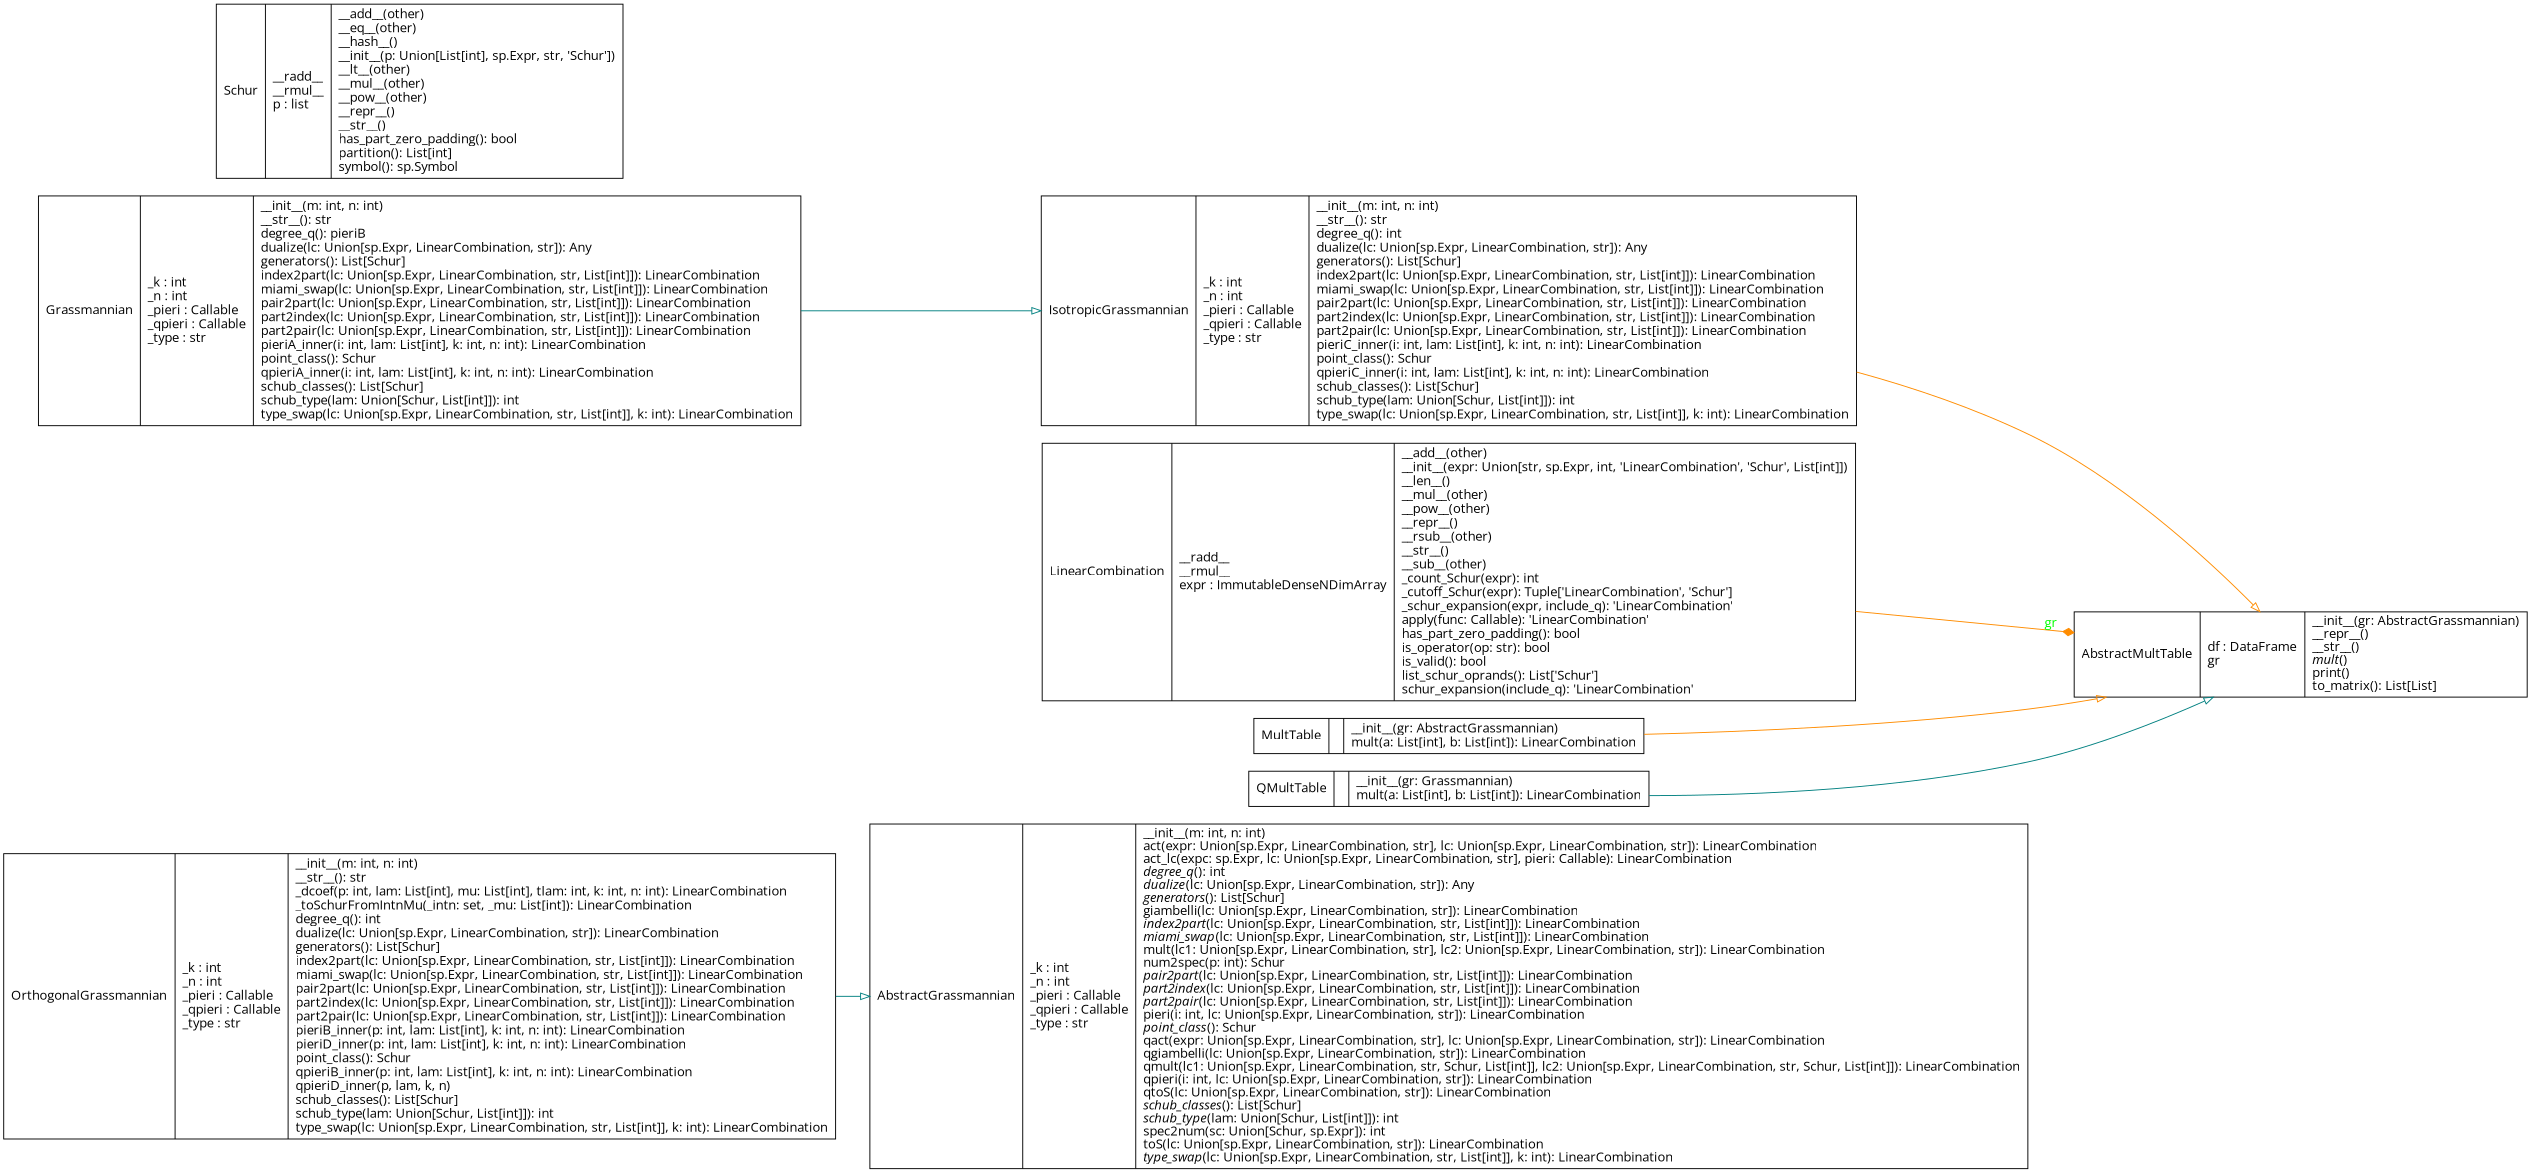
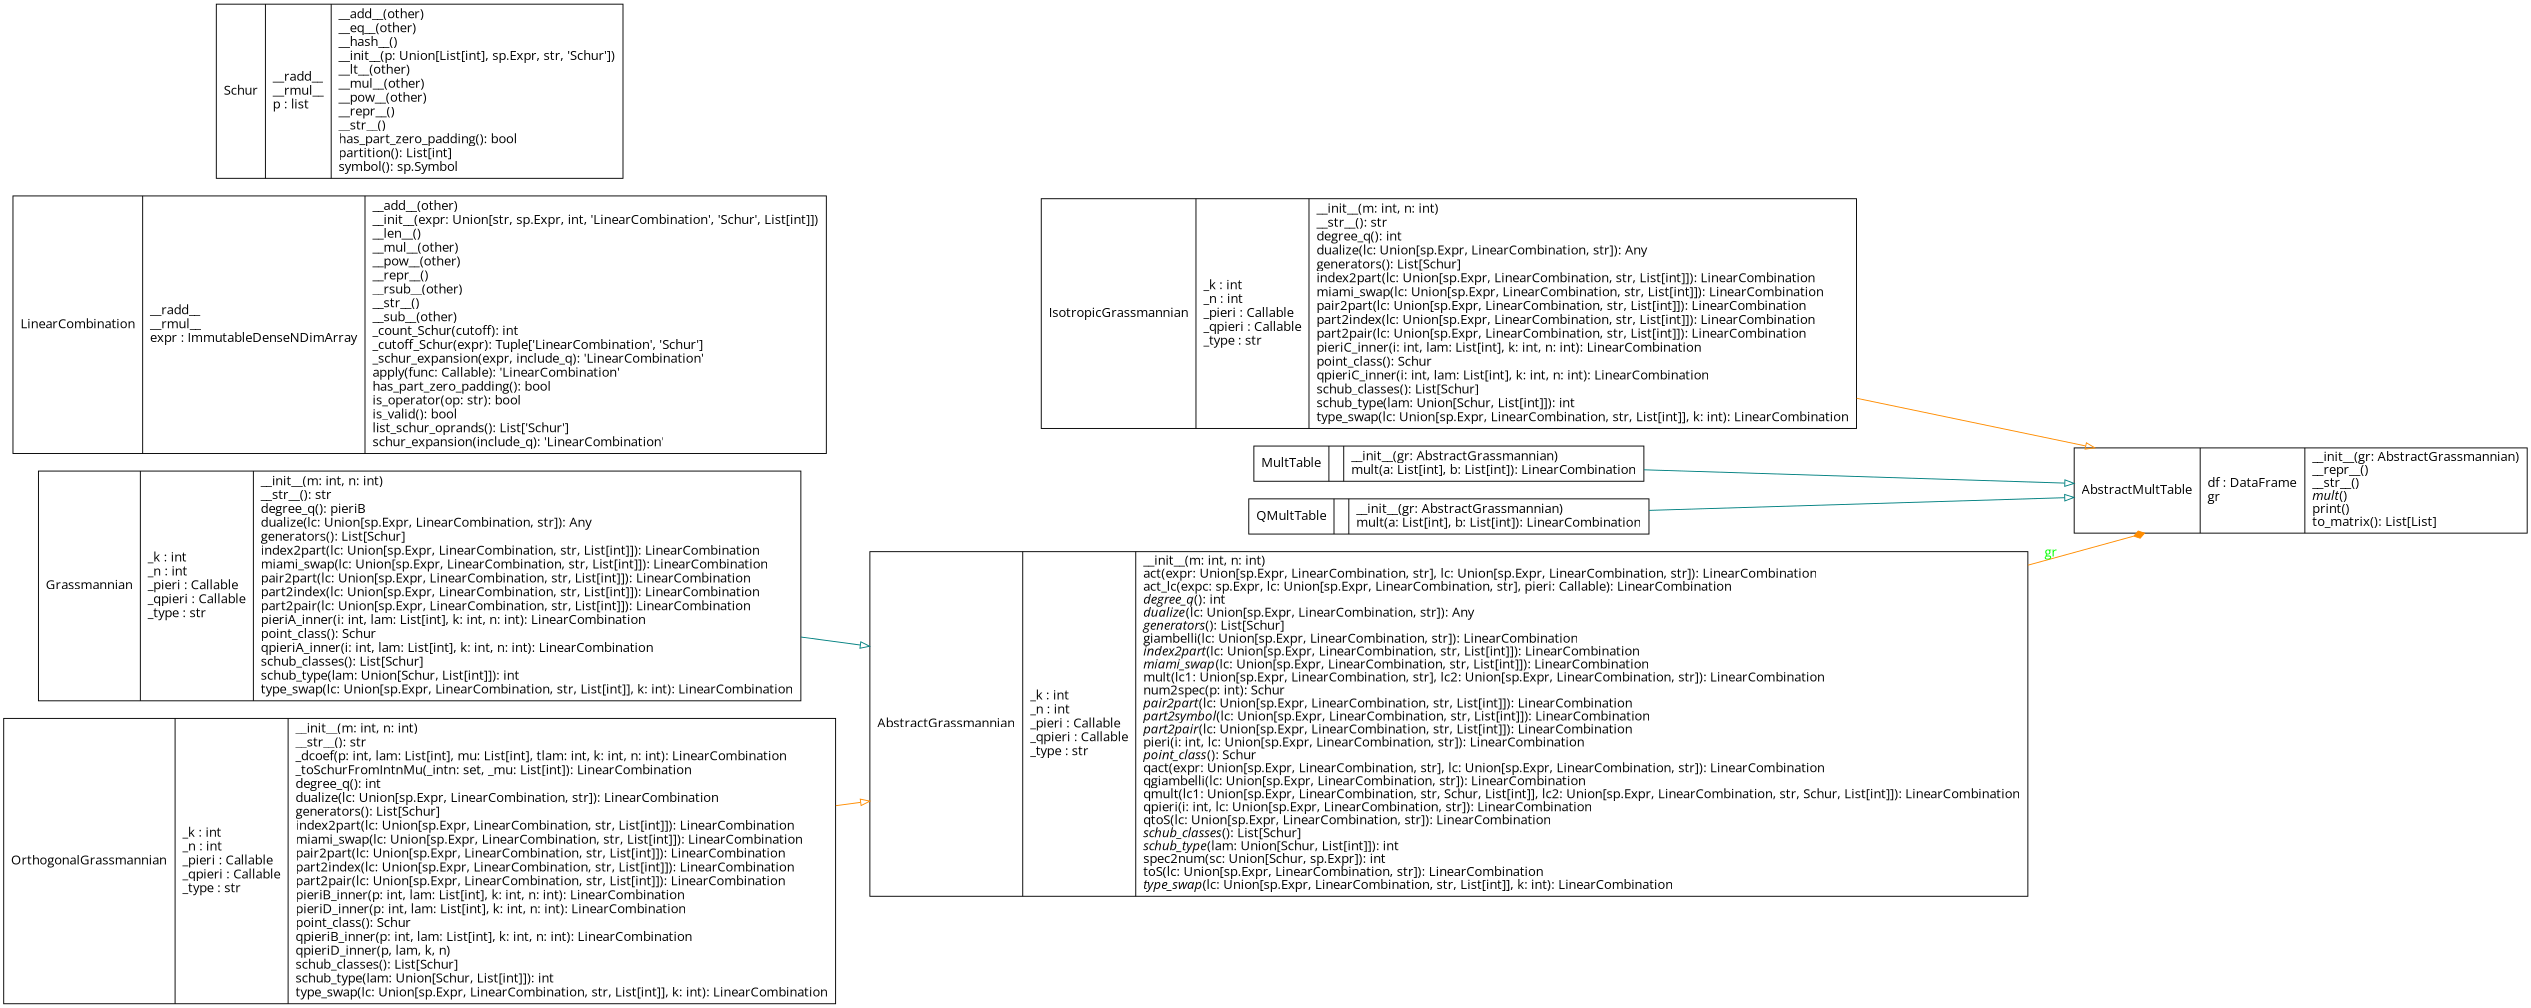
(916, 311) -> (831, 641)
(1471, 579) -> (446, 331)
(1959, 621) -> (2081, 551)
(1871, 724) -> (1854, 476)
(1435, 781) -> (1460, 509)
(1175, 989) -> (1180, 717)
(848, 996) -> (848, 804)
